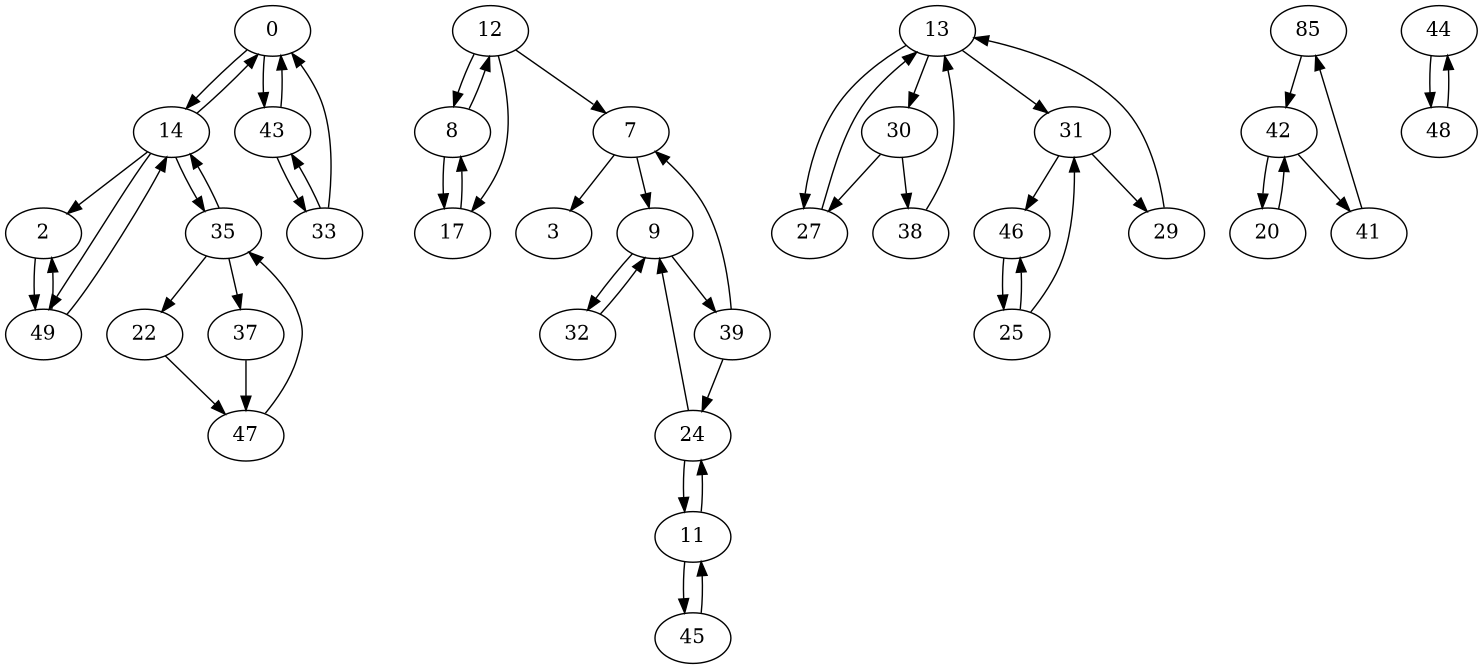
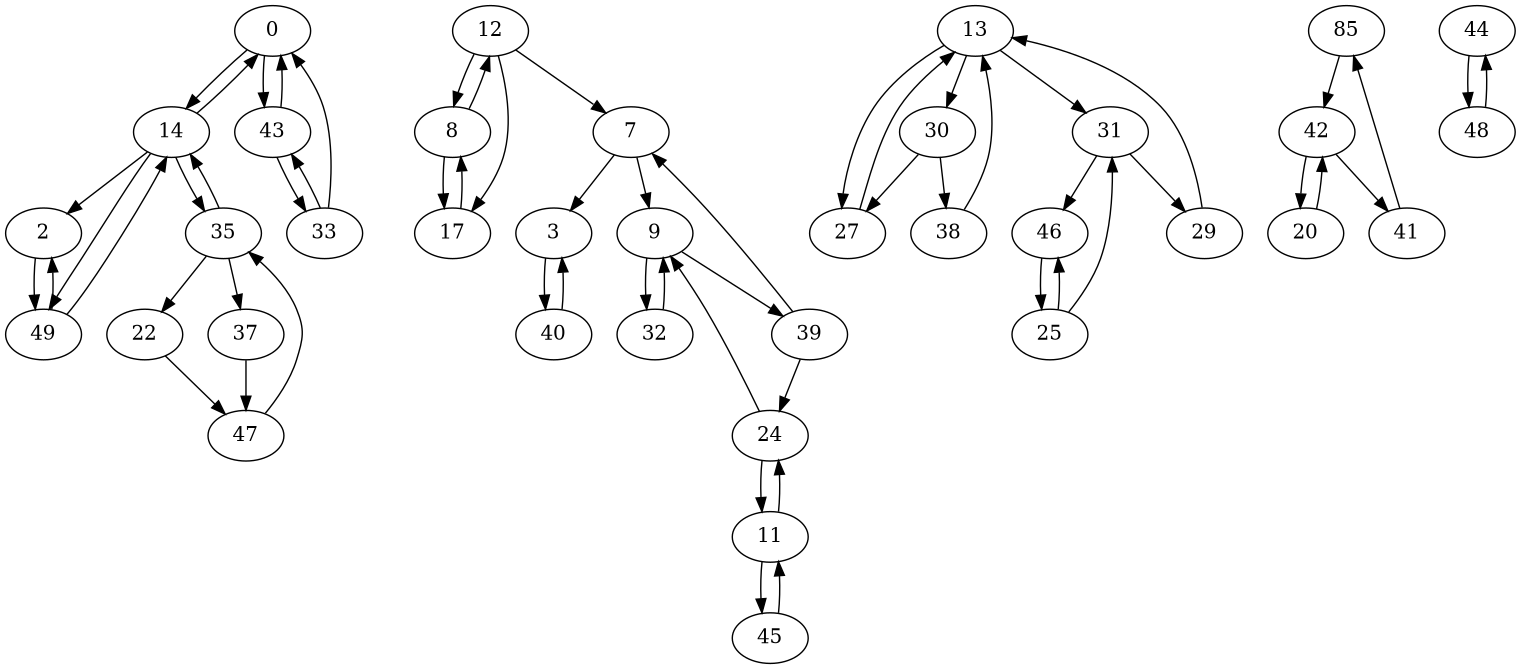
none -> (554, 335)
